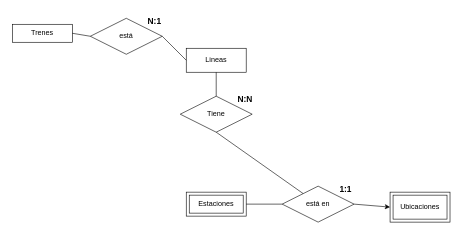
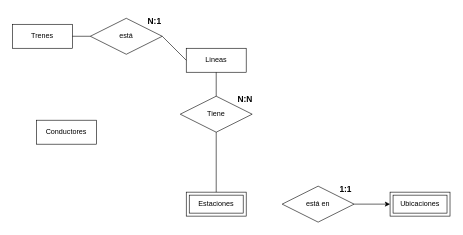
(42, 33) -> (42, 36)
none -> (66, 132)
(260, 163) -> (216, 162)
(264, 204) -> none
(420, 207) -> (420, 204)
